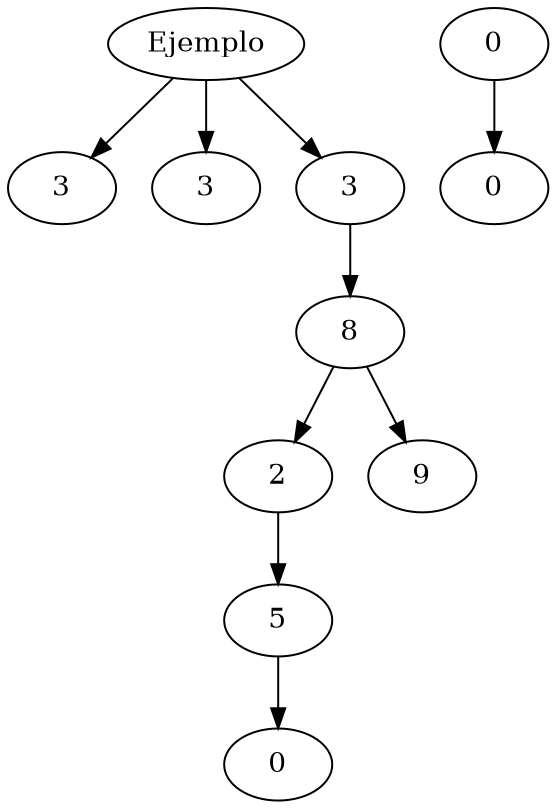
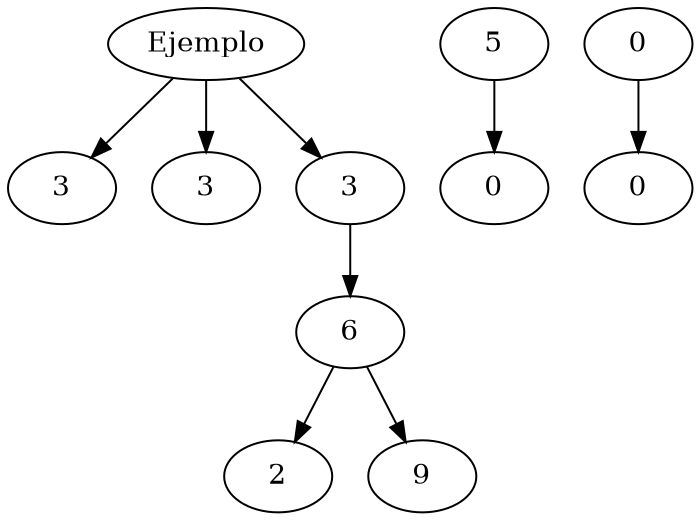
(350, 332) -> (350, 332)
(278, 539) -> none
